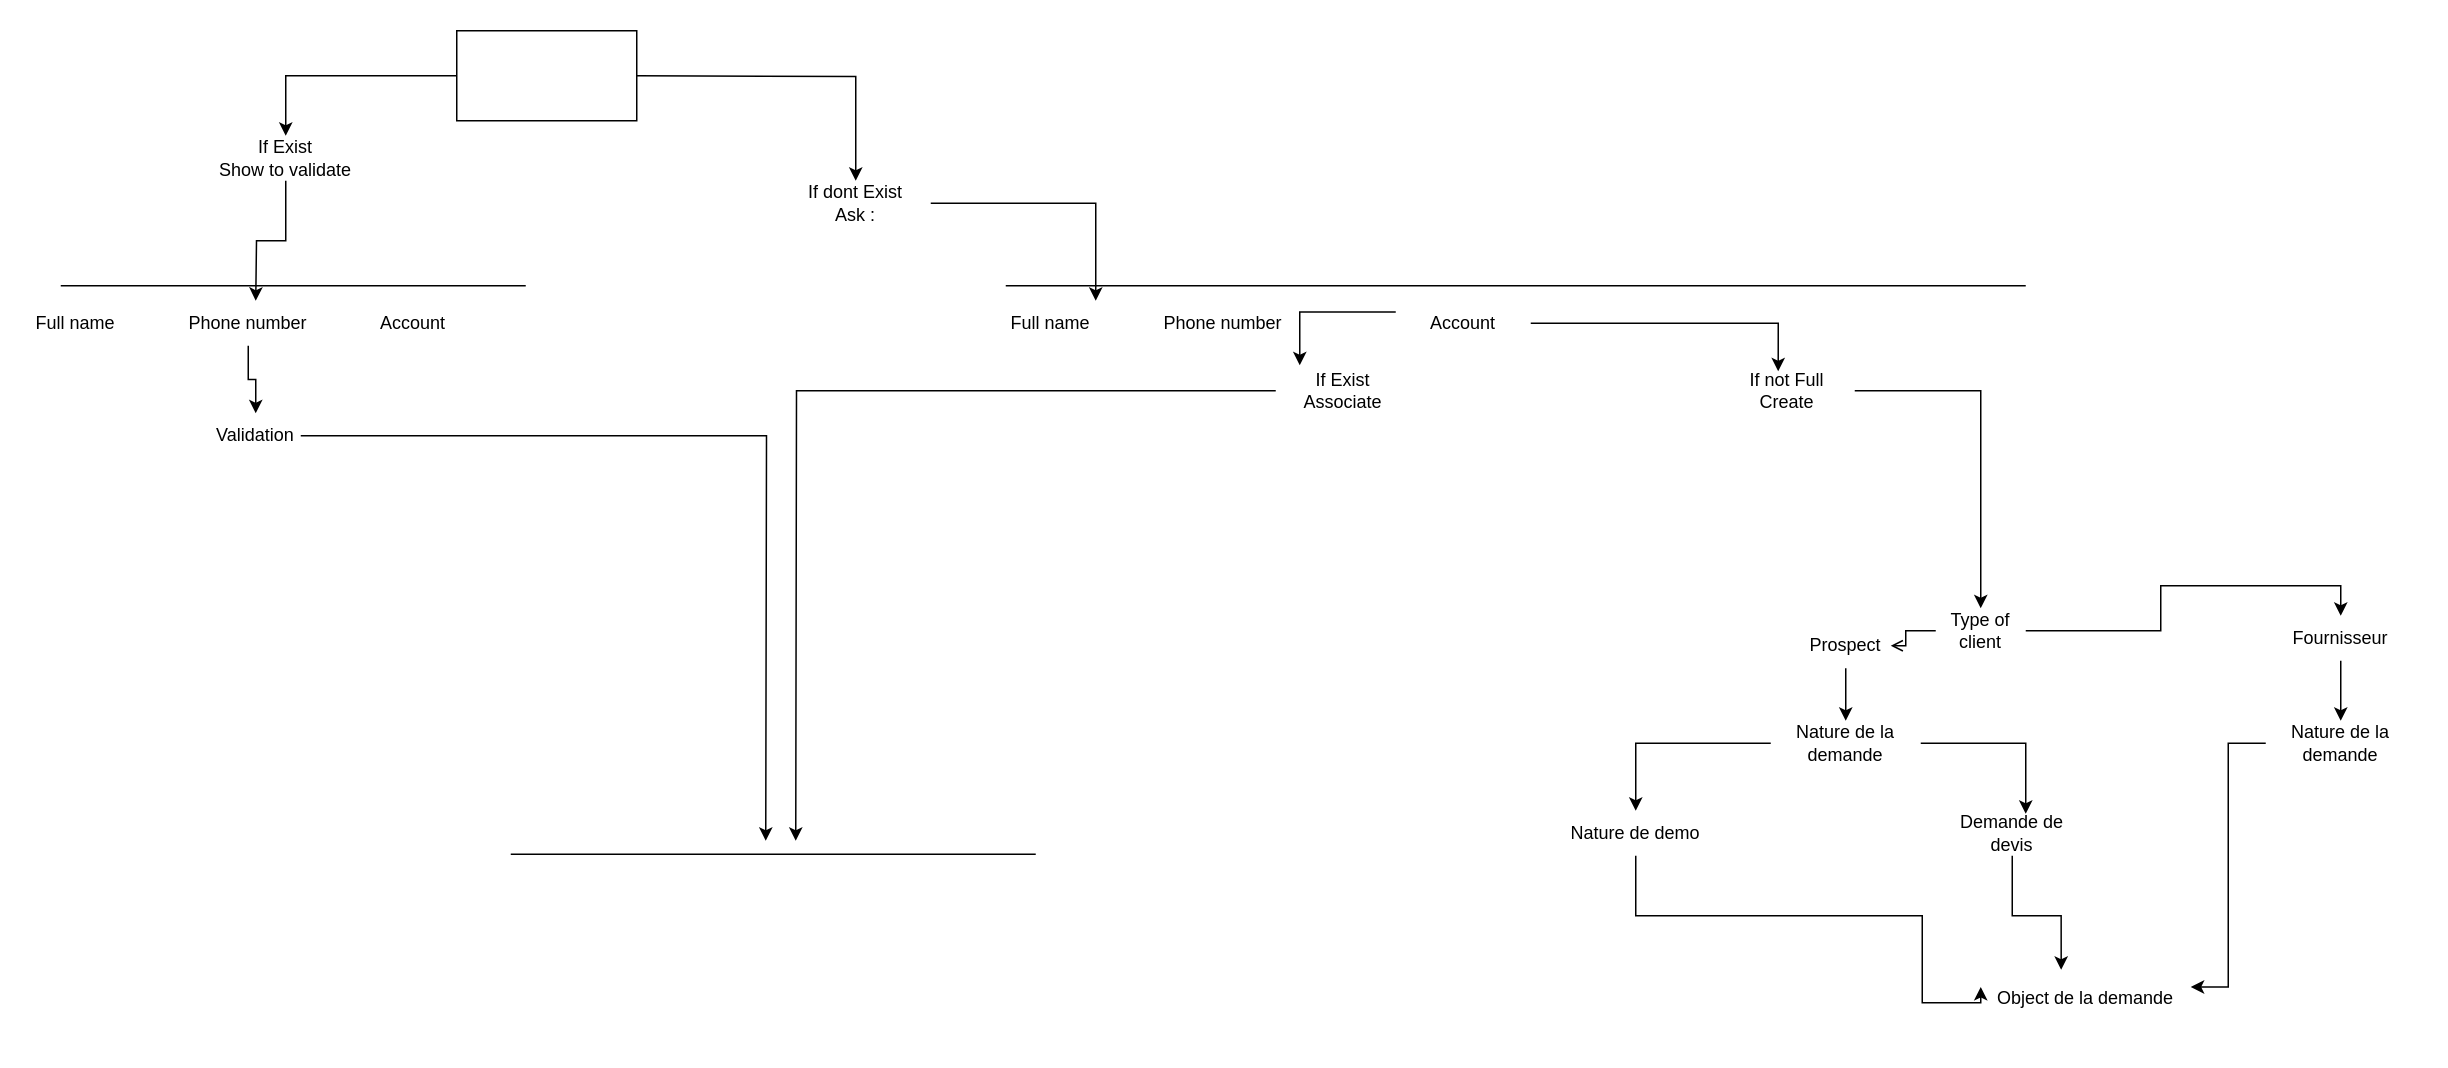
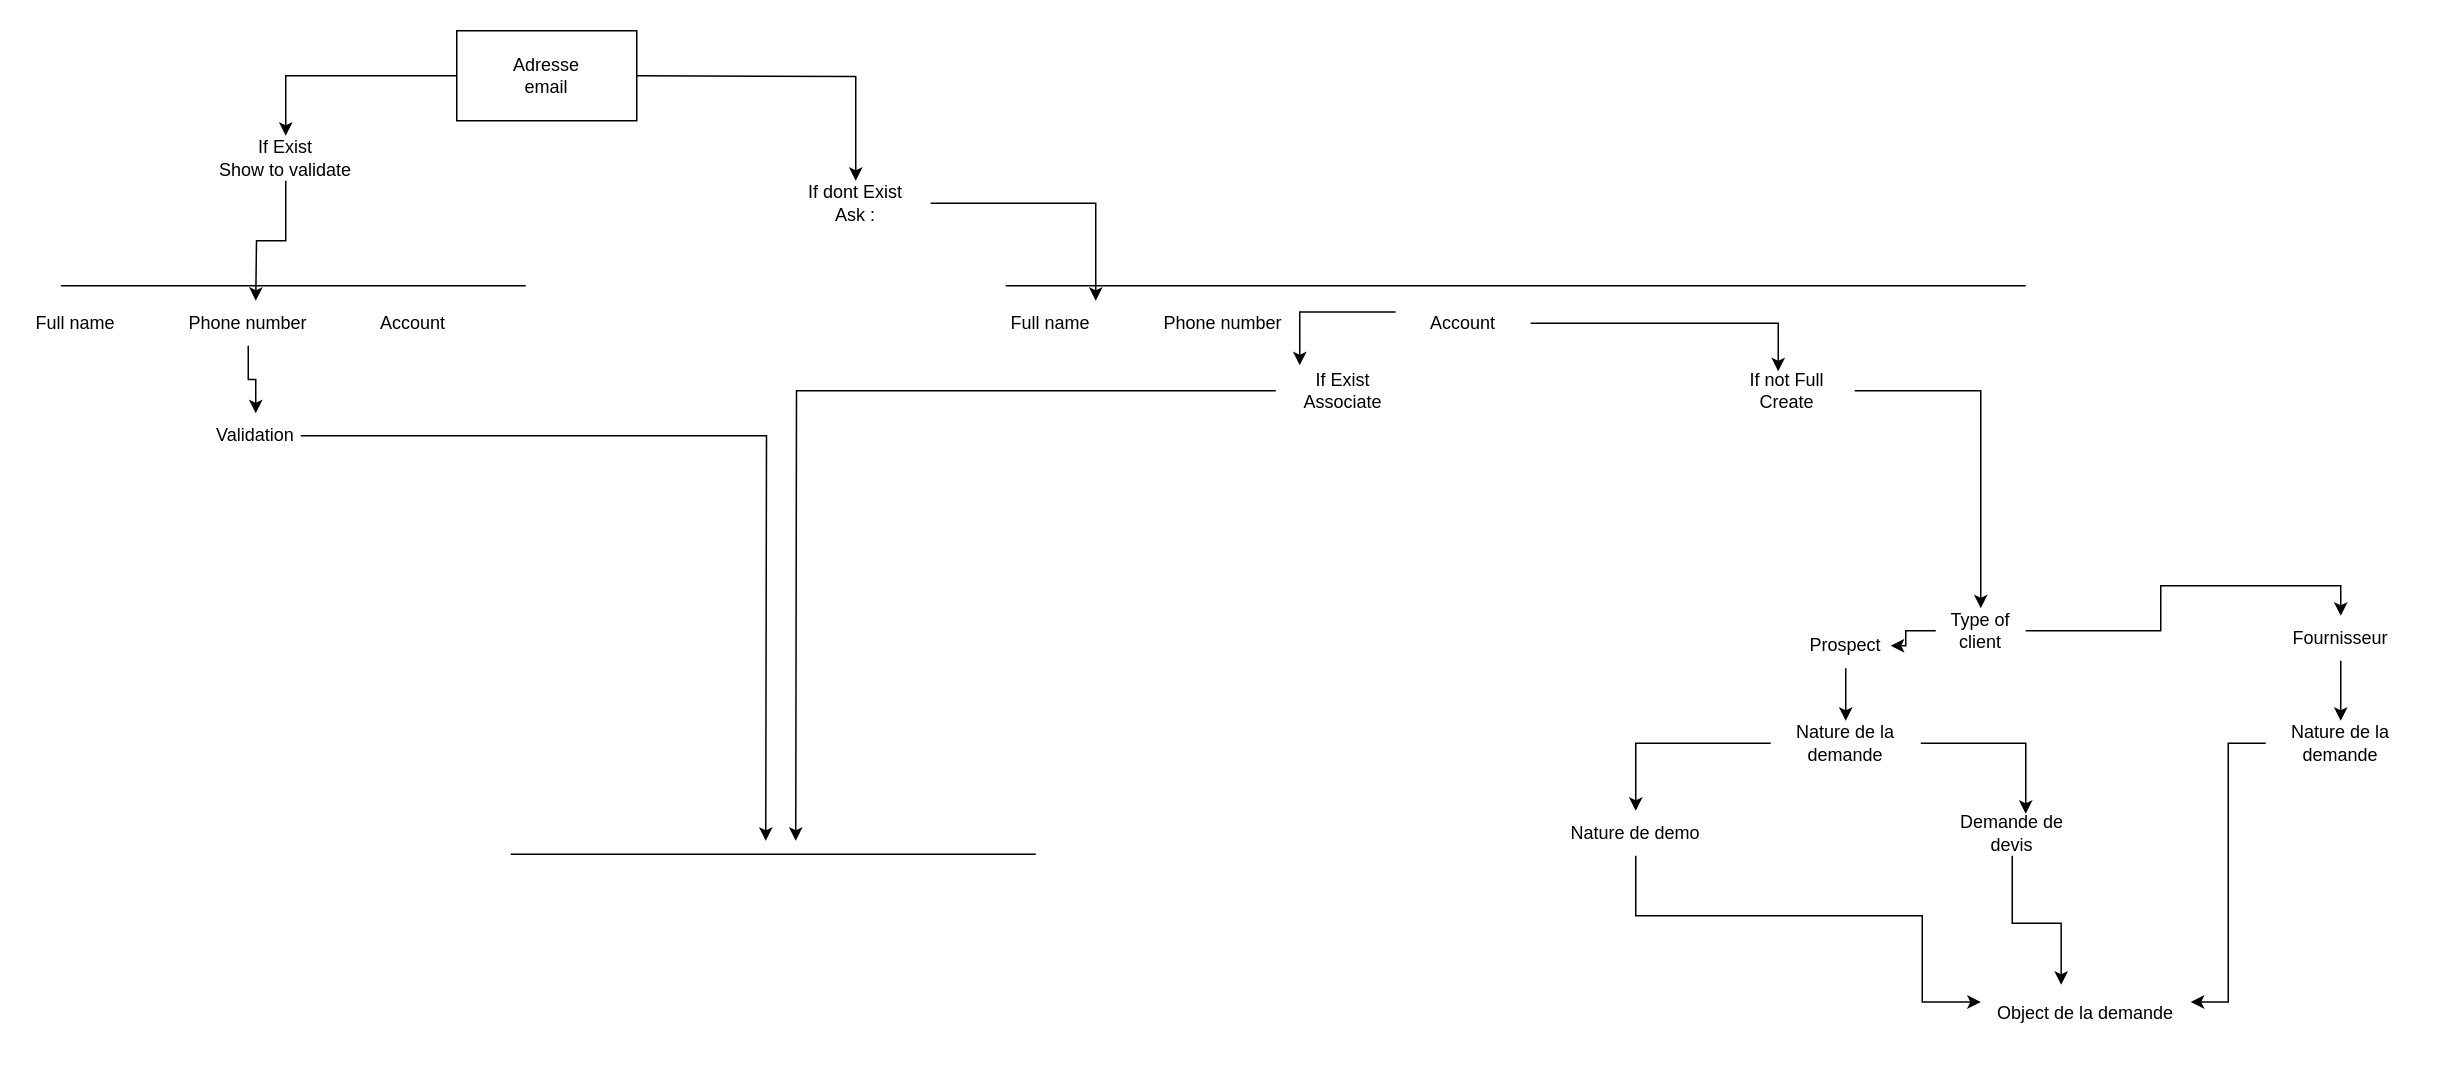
none -> (547, 76)
(1899, 646) -> (1901, 646)
(2086, 998) -> (2086, 1013)
